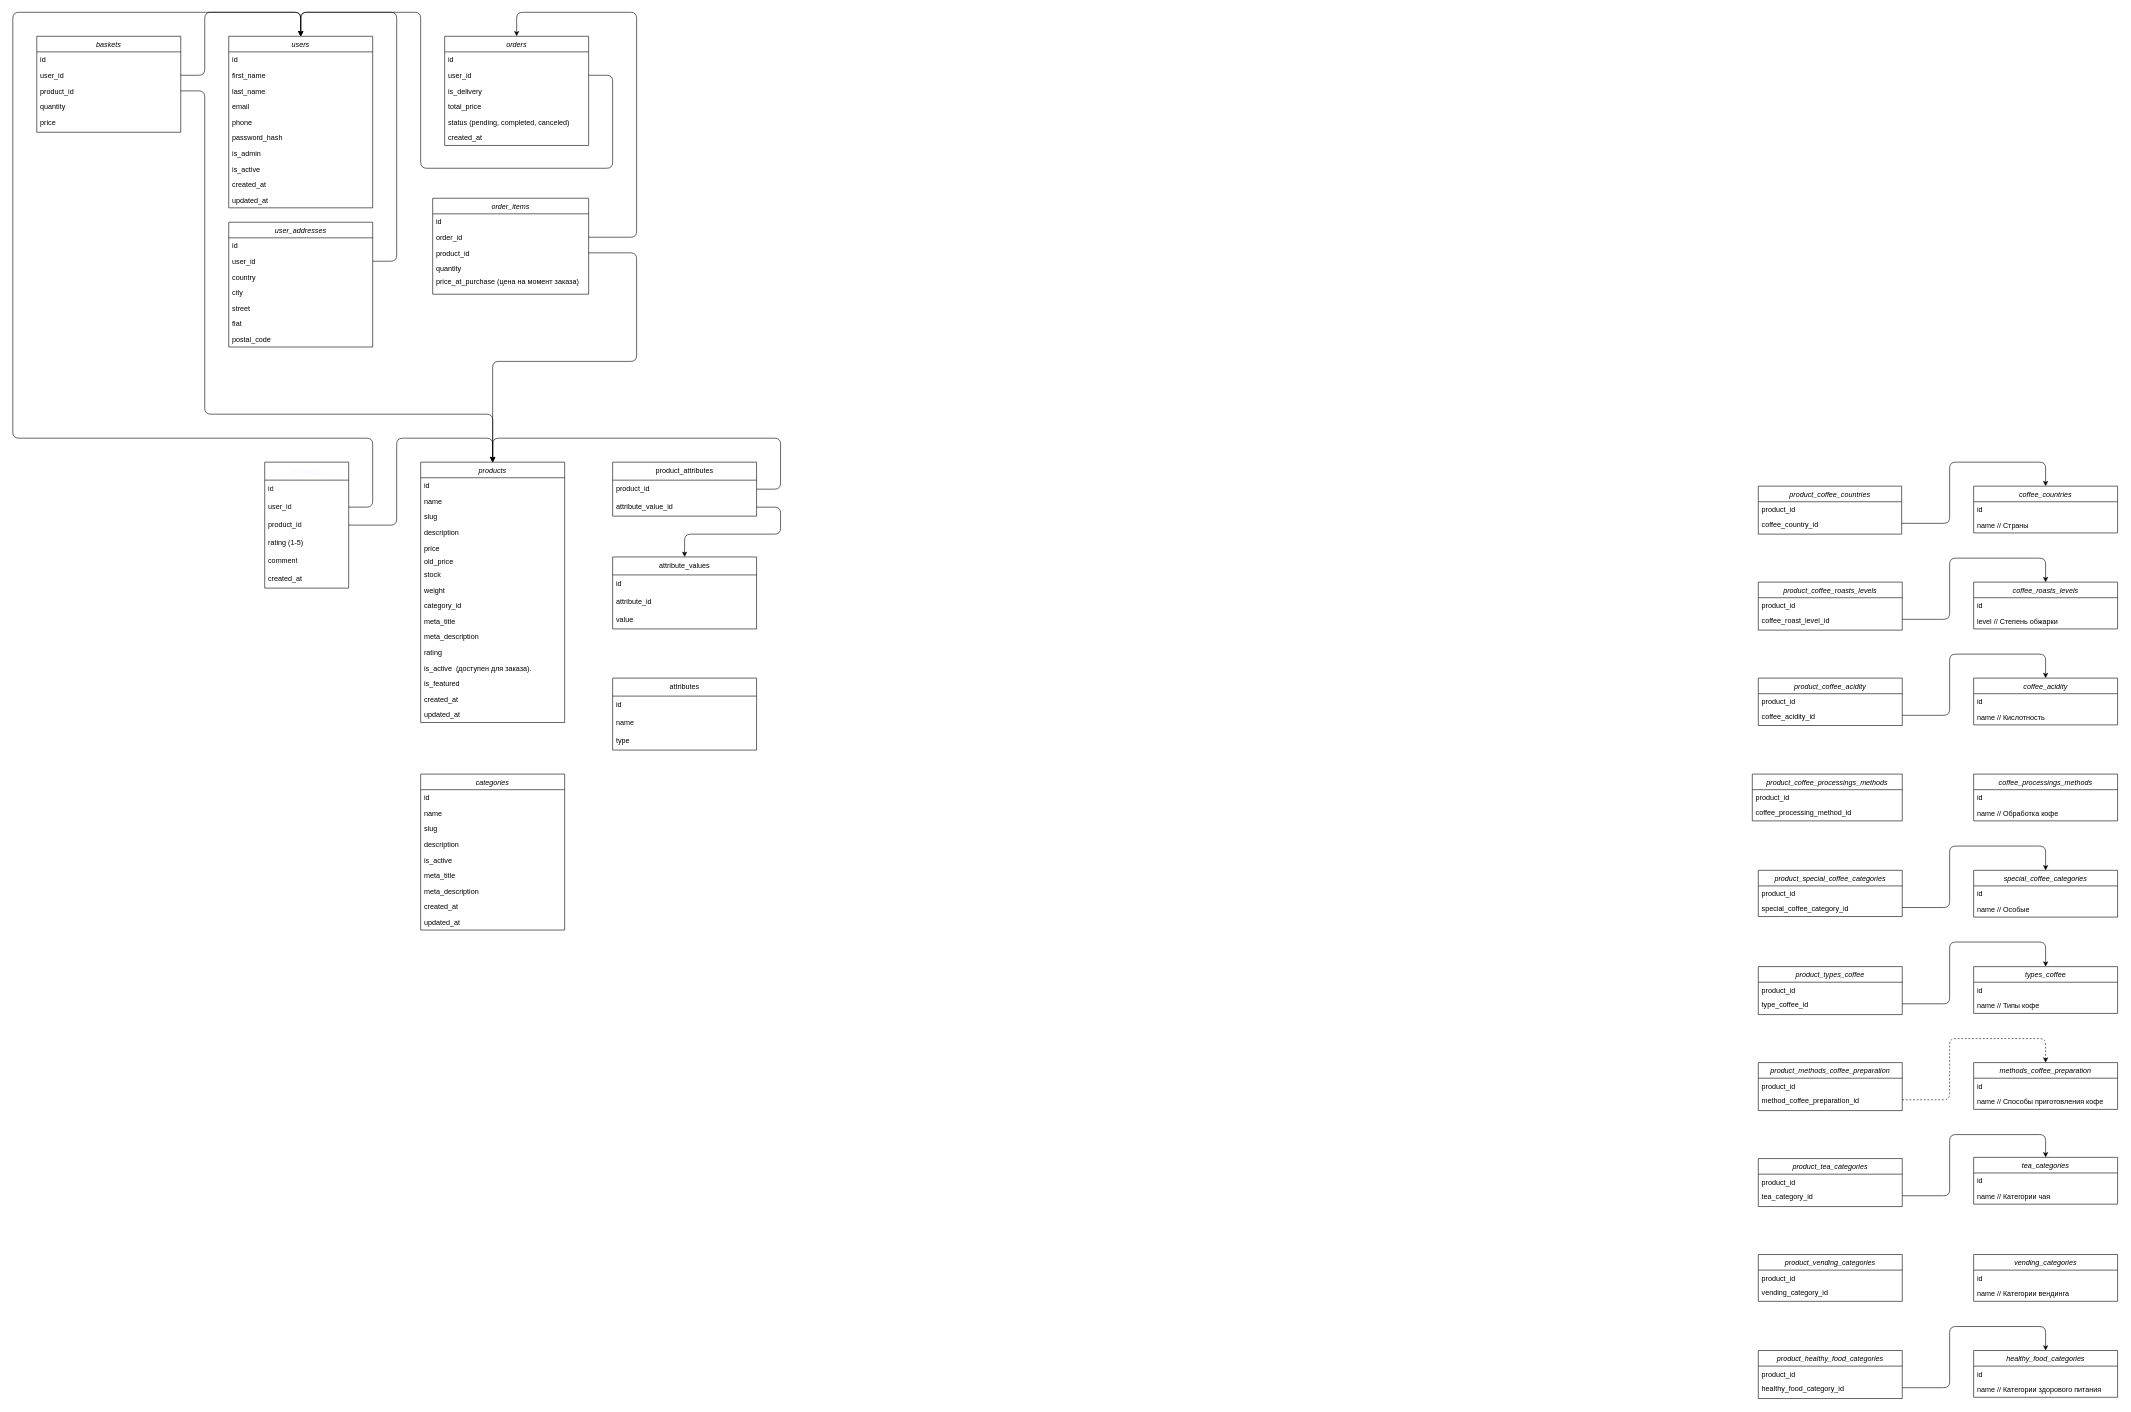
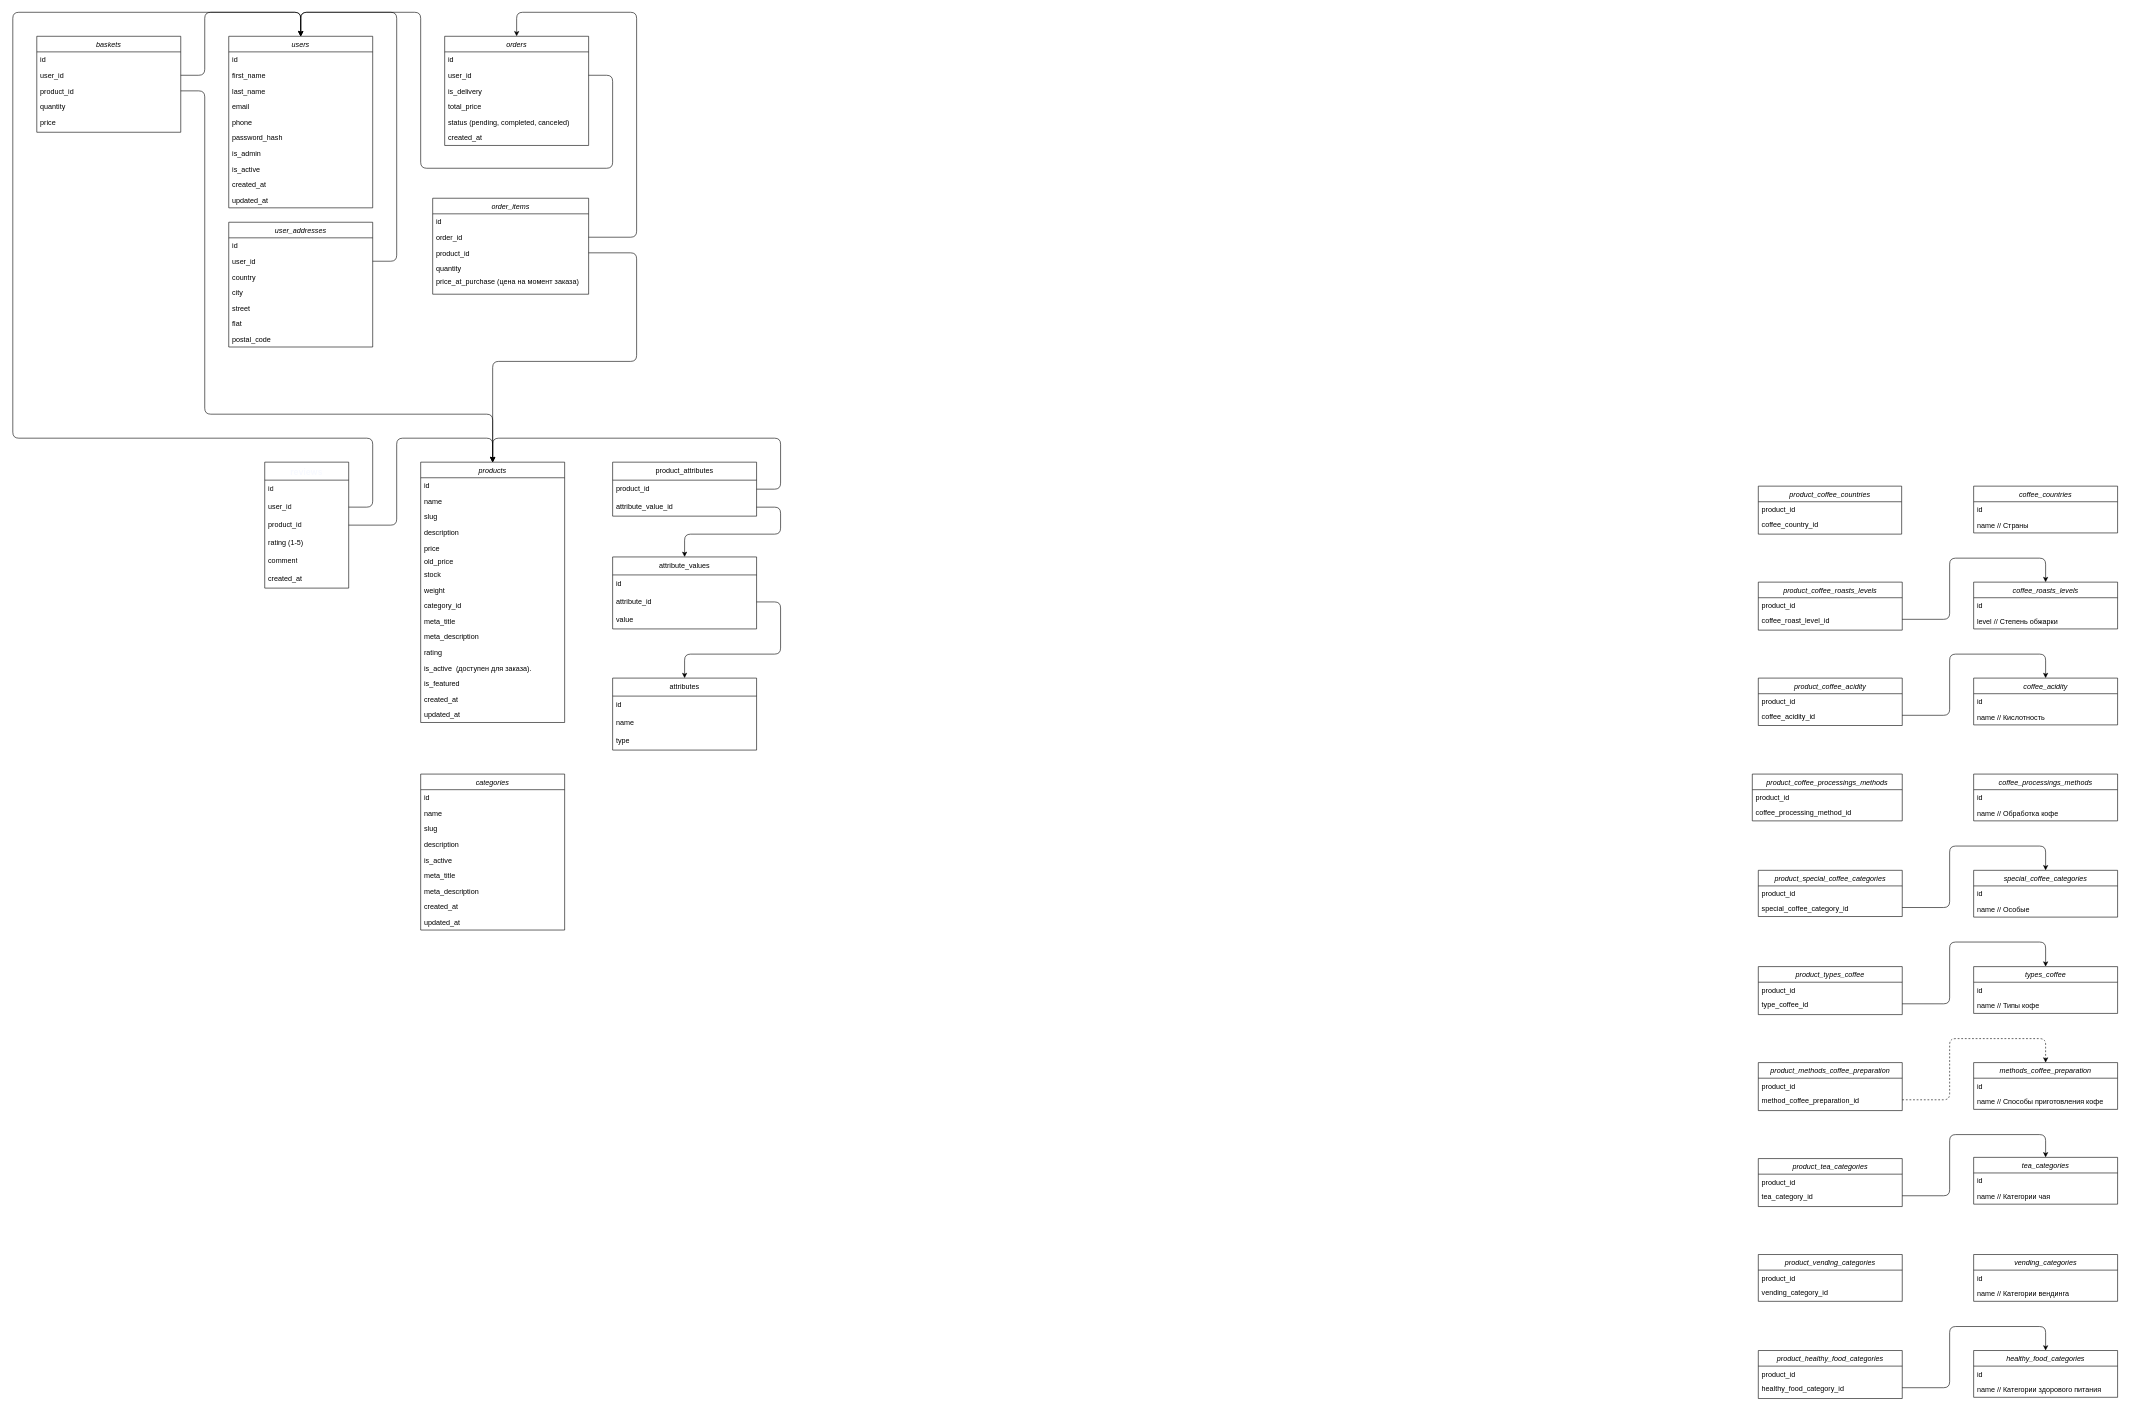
(1950, 489) -> none
none -> (780, 628)
